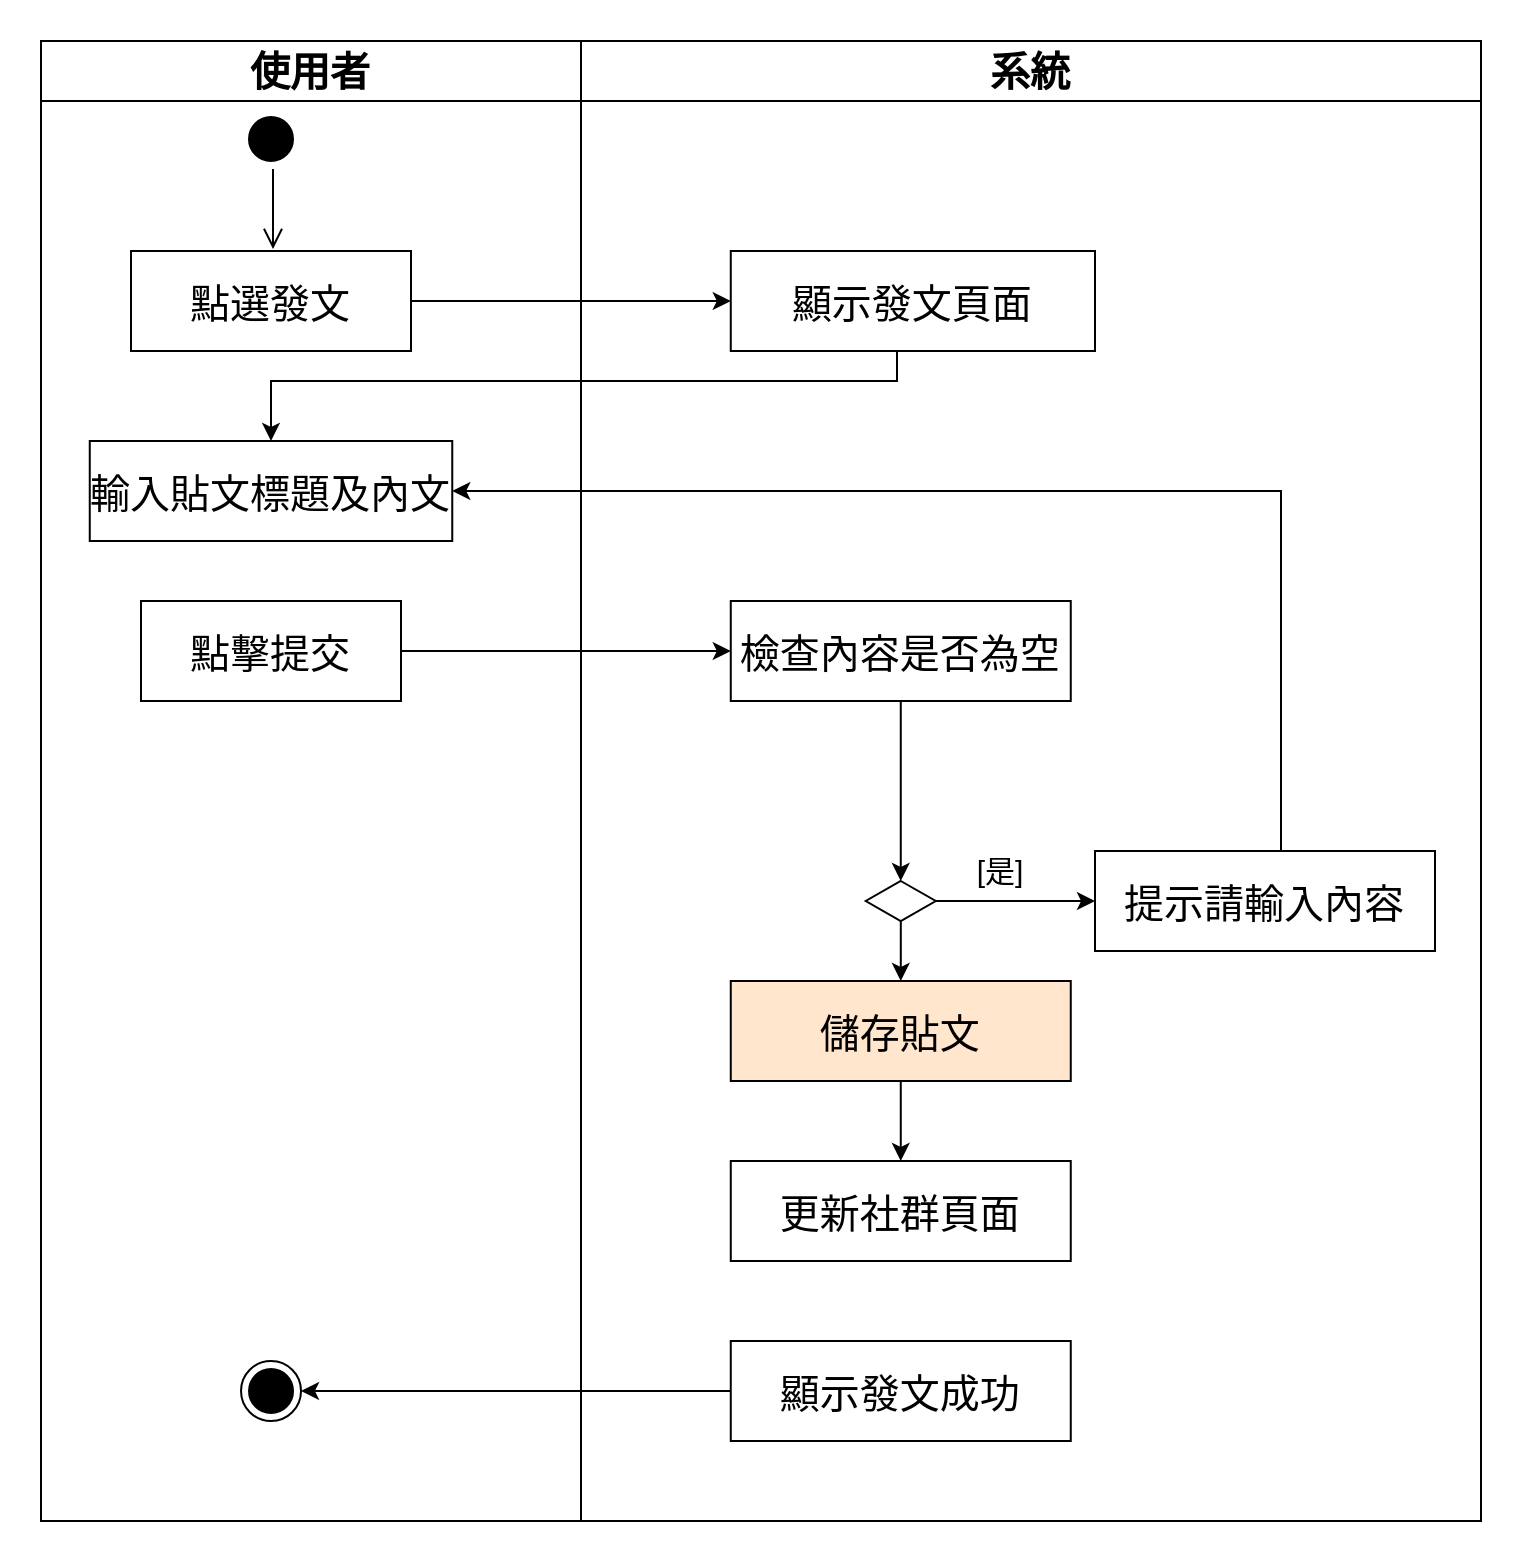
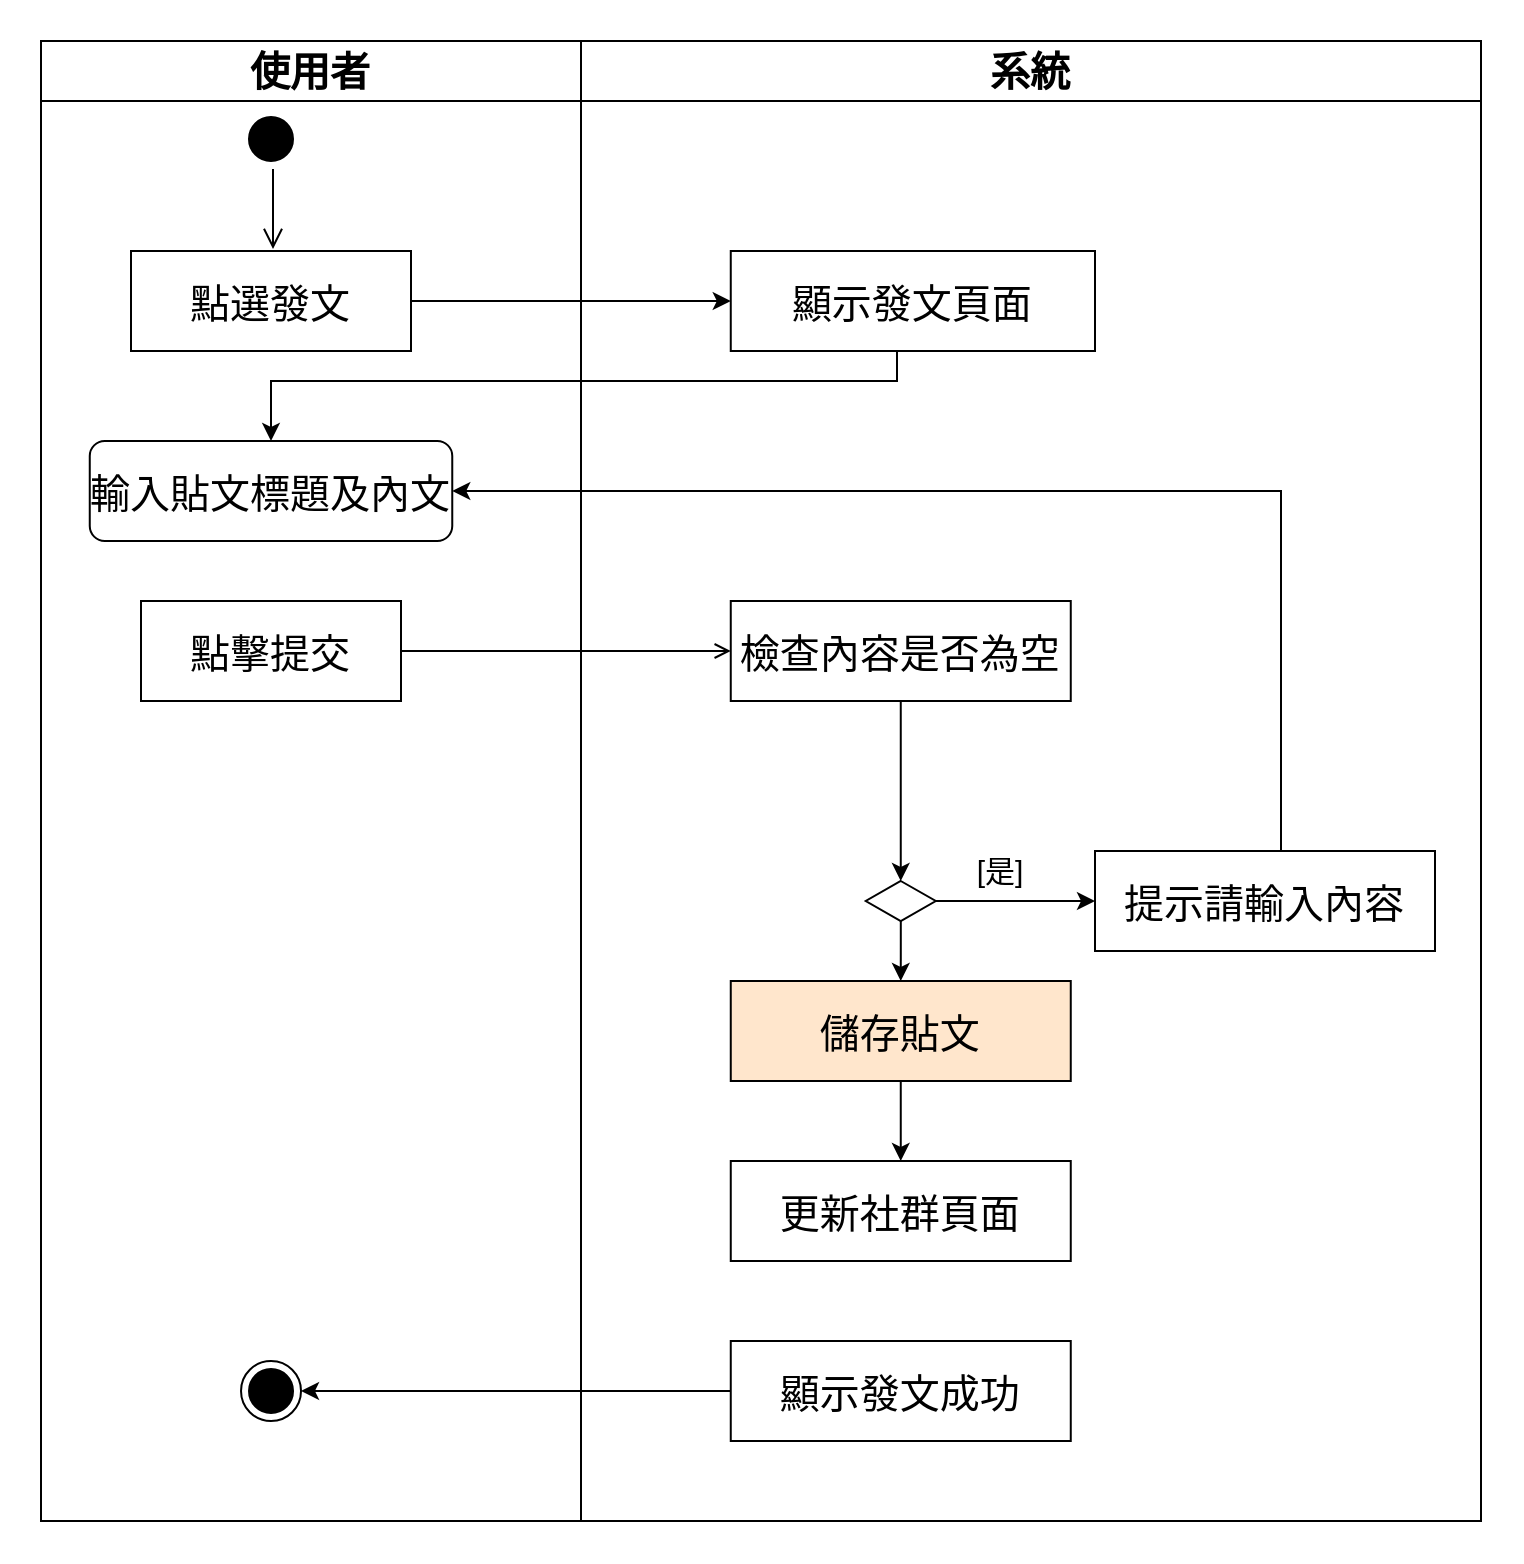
(271, 491) -> (271, 491)
(716, 651) -> (719, 651)
